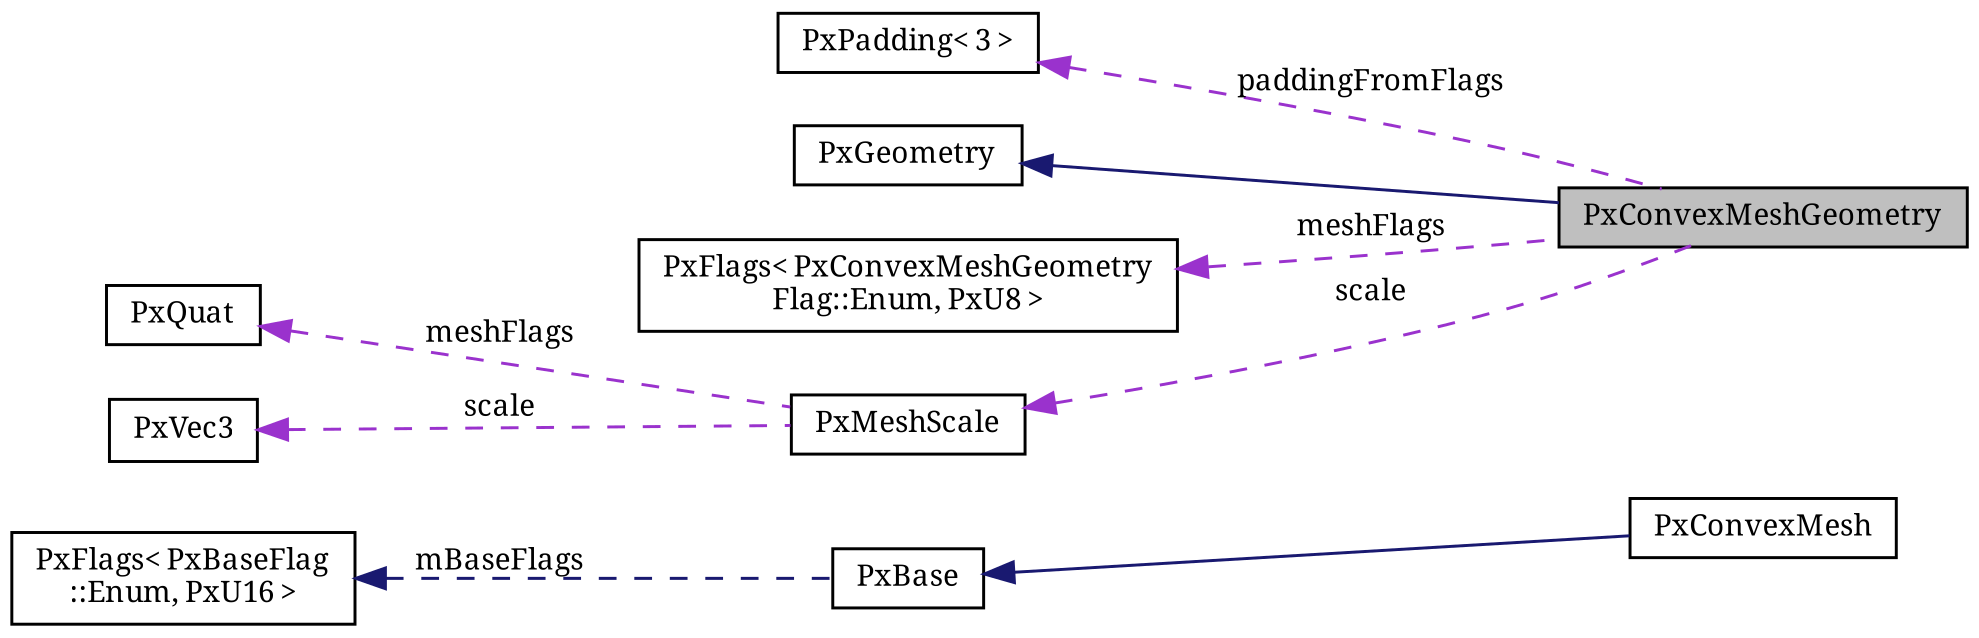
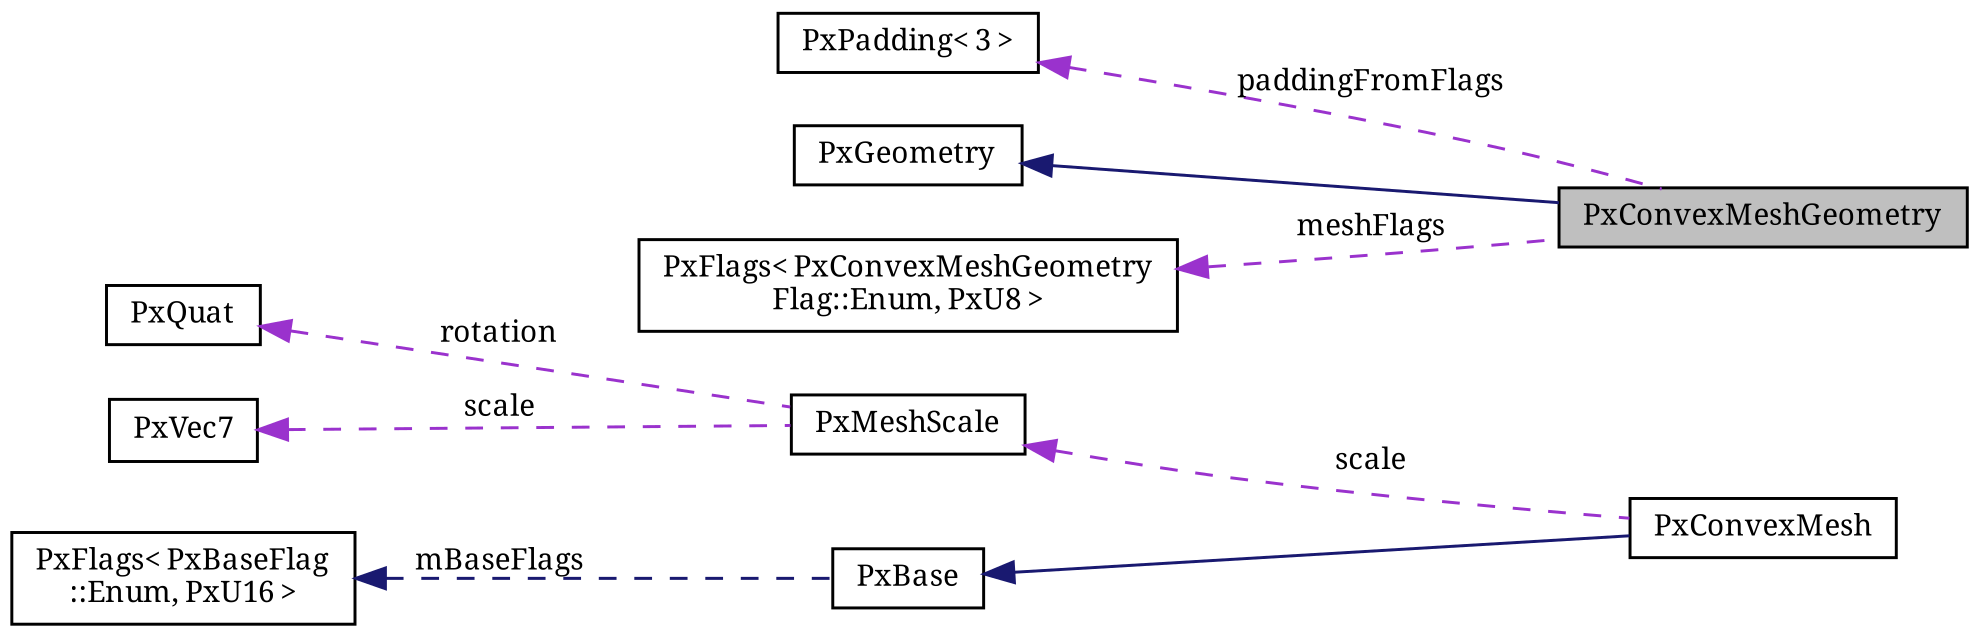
(497, 334) -> (497, 334)
(1377, 341) -> (1341, 491)
(183, 430) -> (183, 430)
